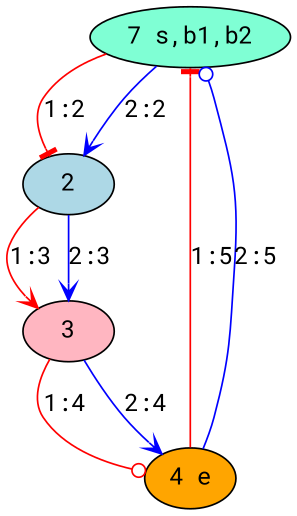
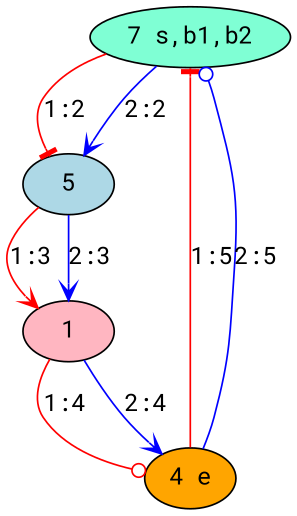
(69, 184) -> (69, 184)
(69, 331) -> (69, 331)
